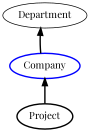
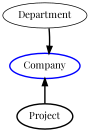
(40, 44) -> (50, 37)
